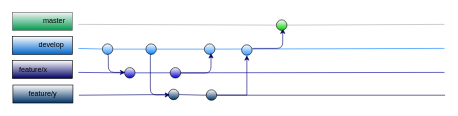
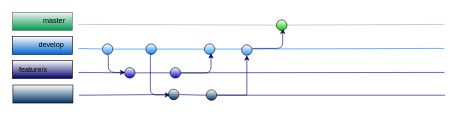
(43, 94) -> none
